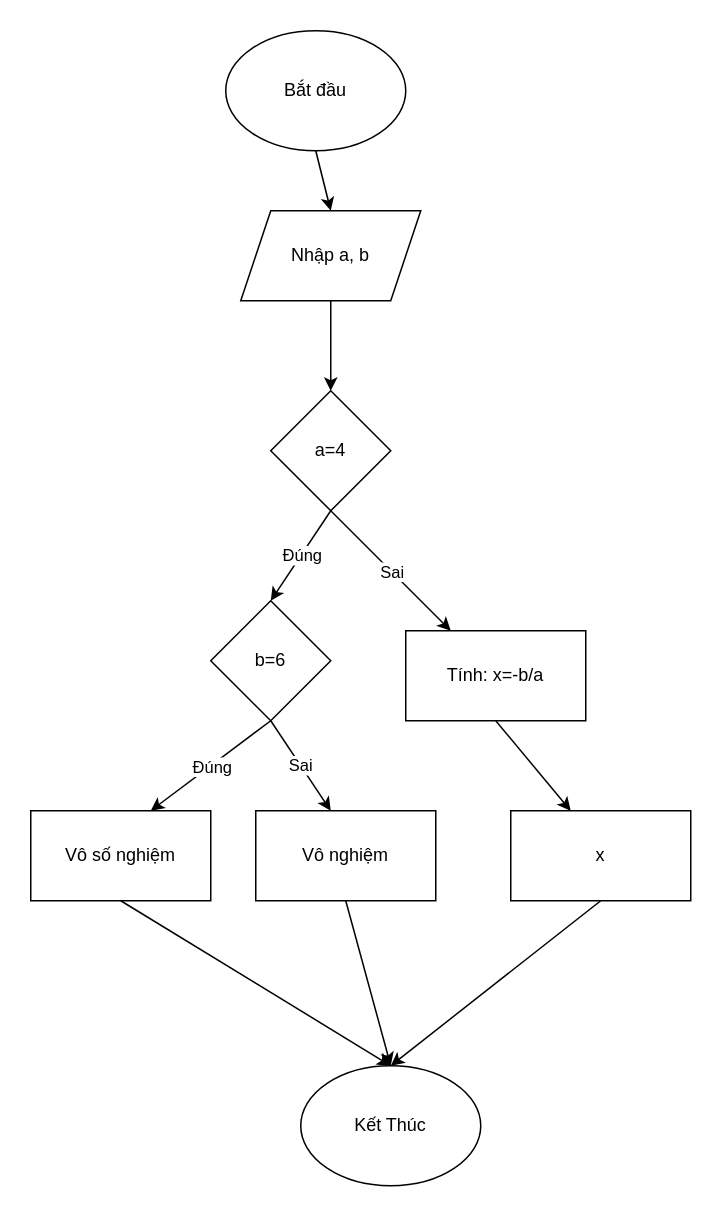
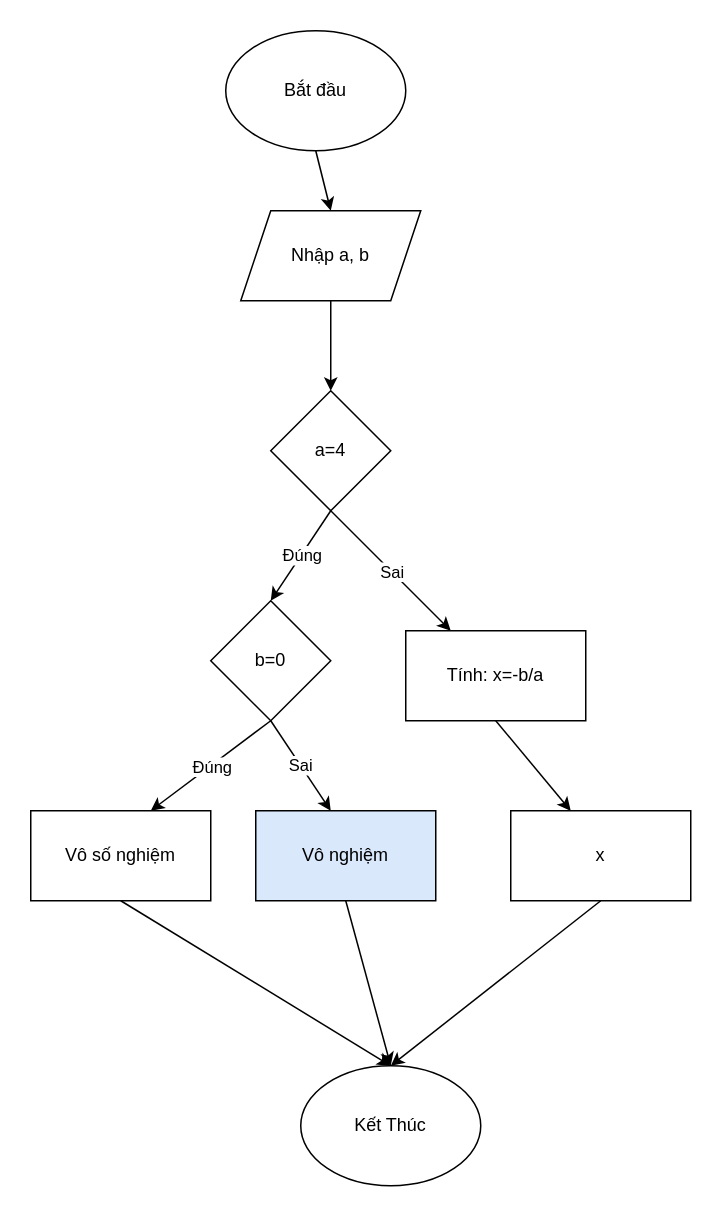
(271, 661) -> (271, 661)
(346, 856) -> (346, 856)
